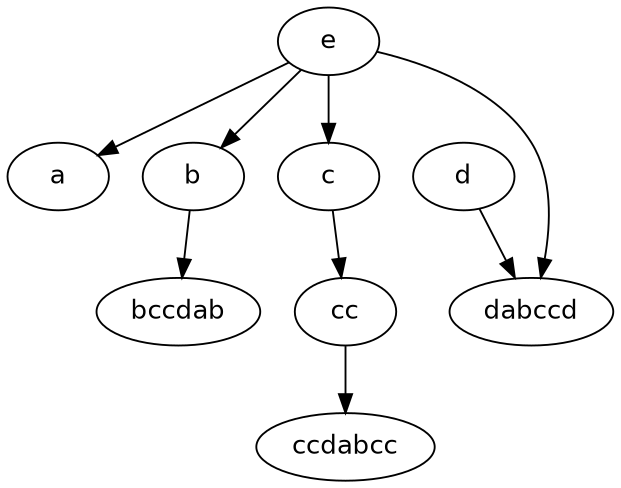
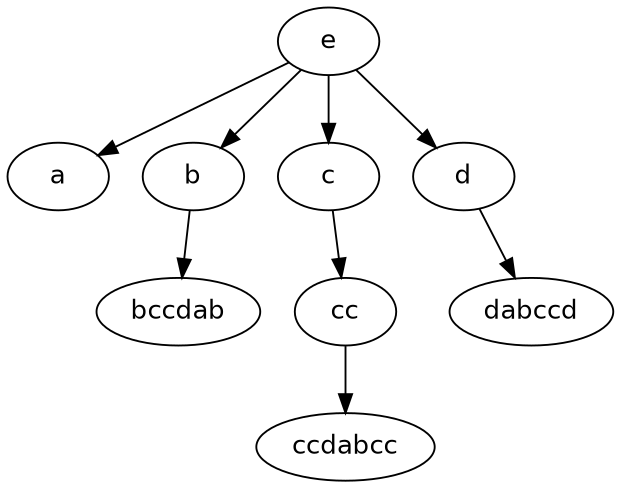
(511, 118) -> (389, 102)
